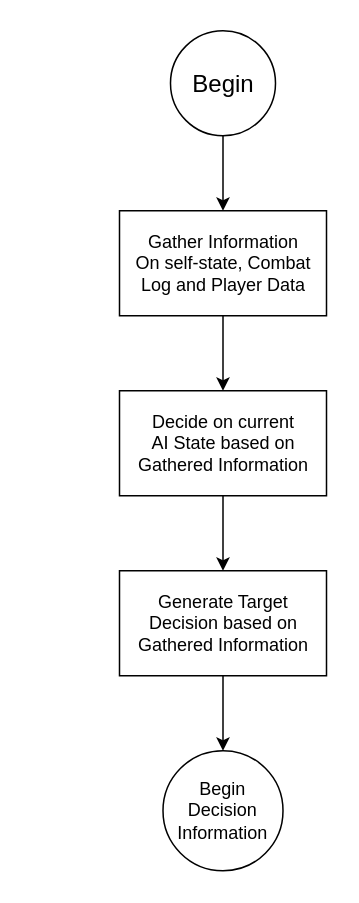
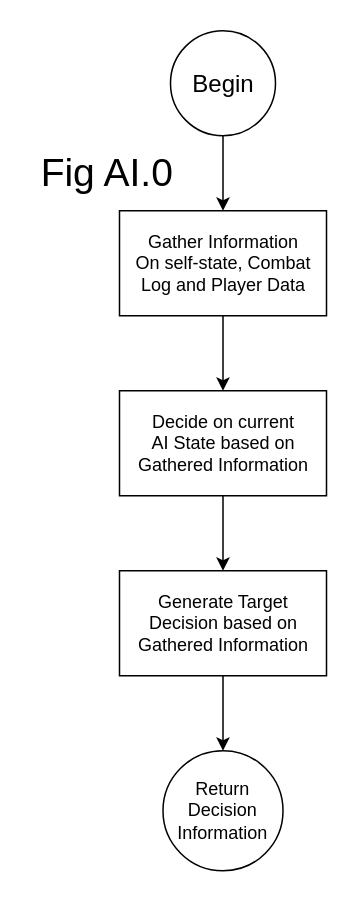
none -> (107, 173)
(223, 811) -> (223, 811)
